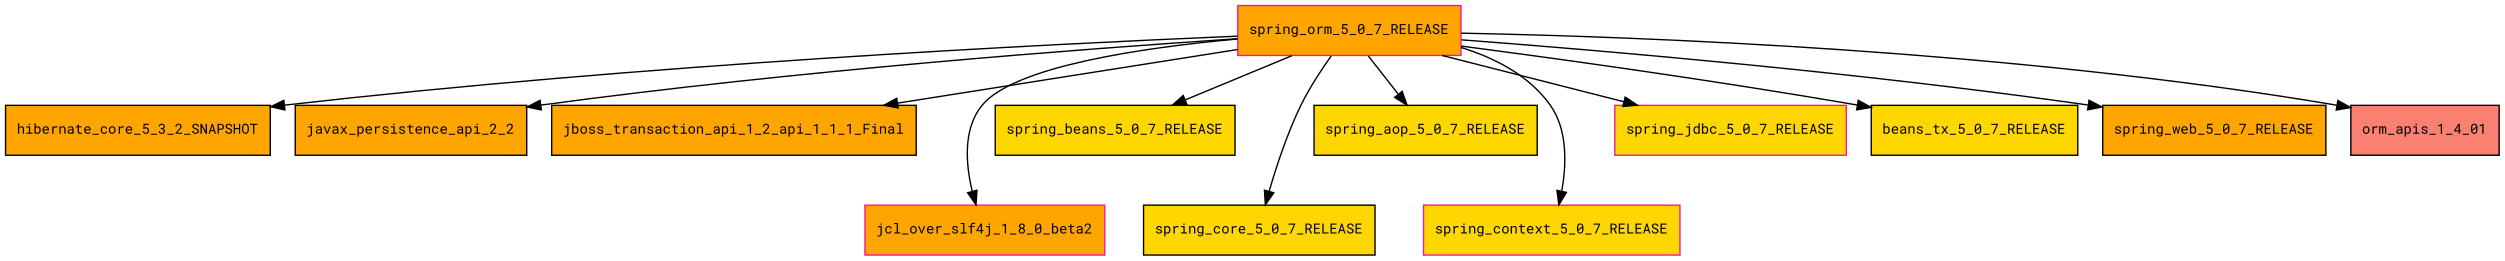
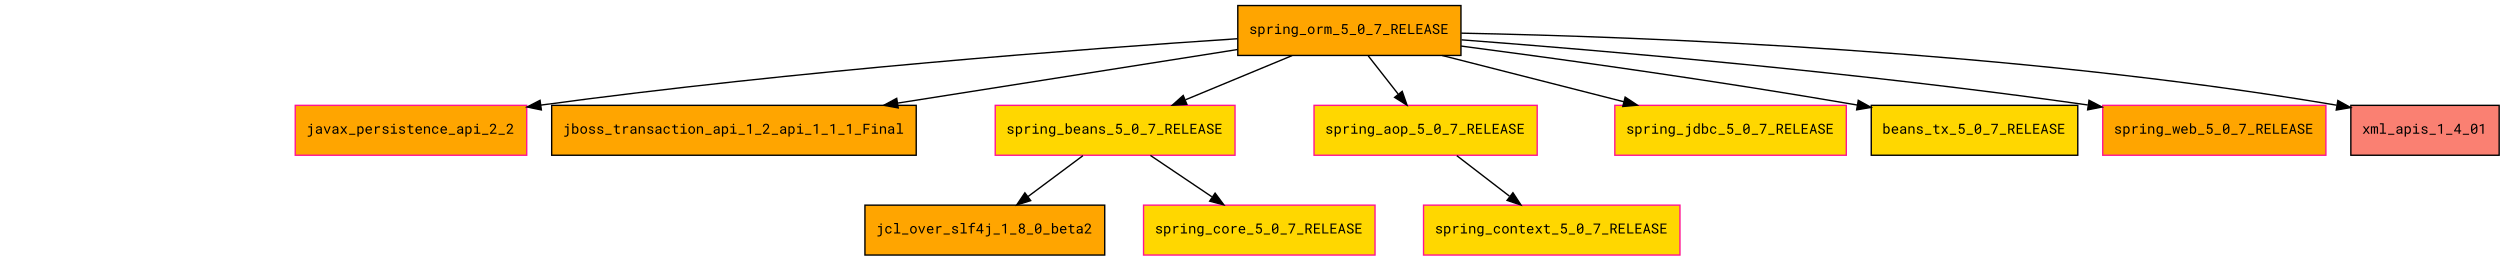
(1349, 30) -> (1349, 30)
(1061, 67) -> (1055, 176)
(1544, 98) -> (1483, 176)
(1294, 121) -> (1181, 176)
(138, 130) -> none
(411, 130) -> (411, 130)
(1115, 130) -> (1115, 130)
(1426, 130) -> (1426, 130)
(2214, 130) -> (2214, 130)
(2425, 130) -> (2425, 130)
(985, 230) -> (985, 230)
(1259, 230) -> (1259, 230)
